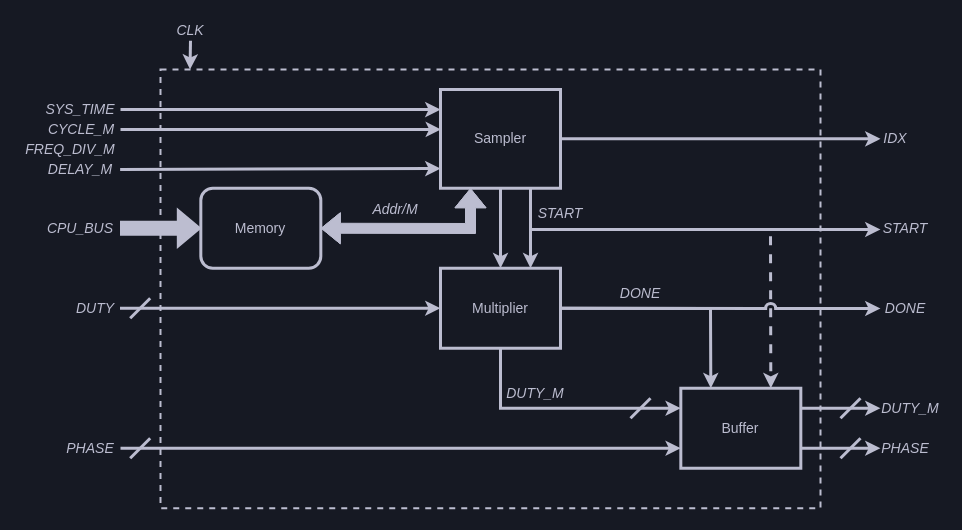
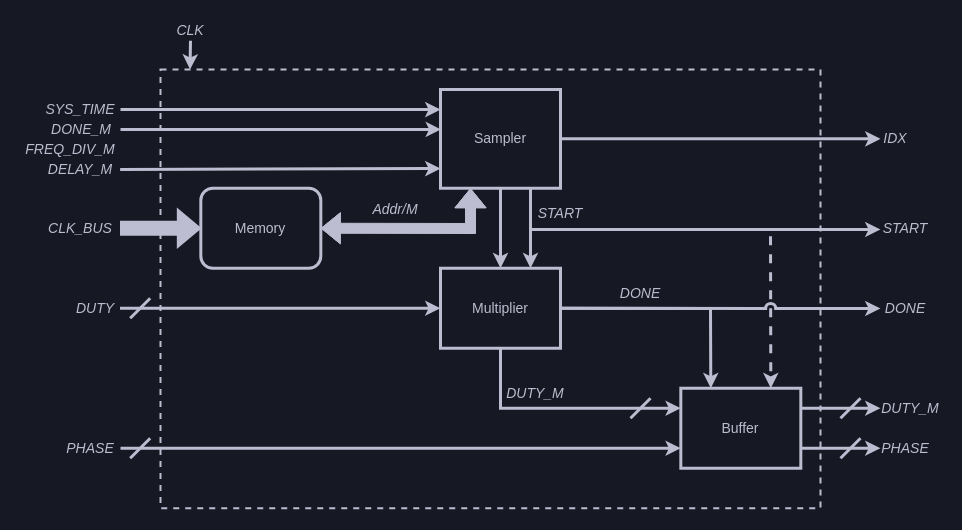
(82, 130) -> (82, 130)
(81, 229) -> (81, 229)
